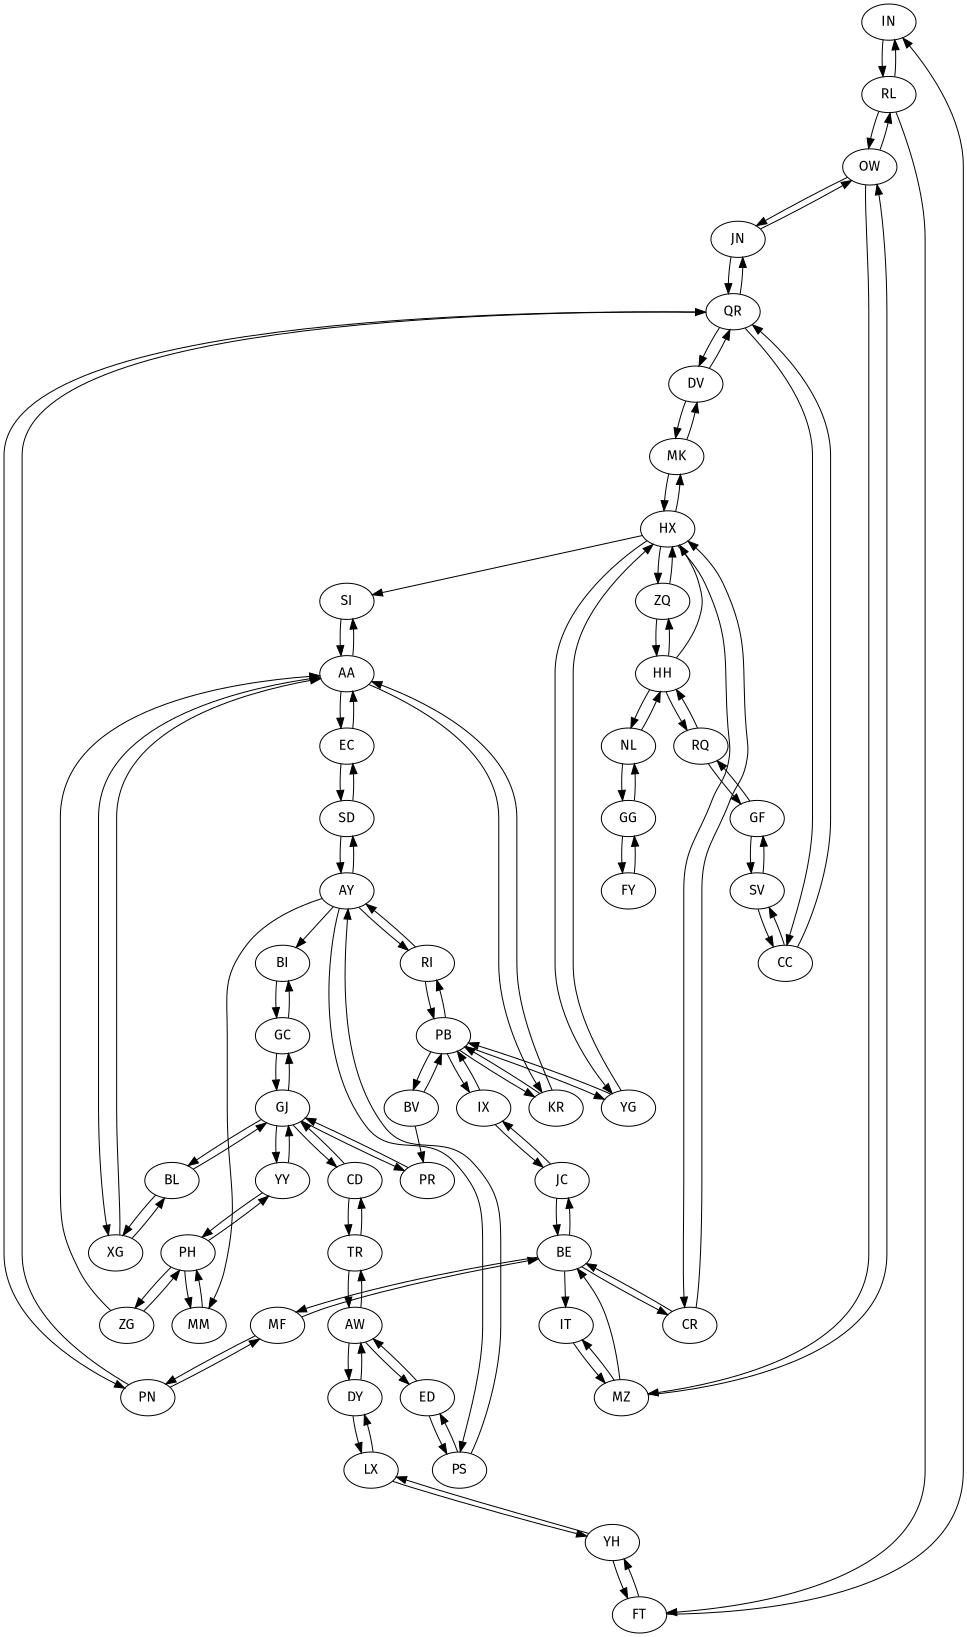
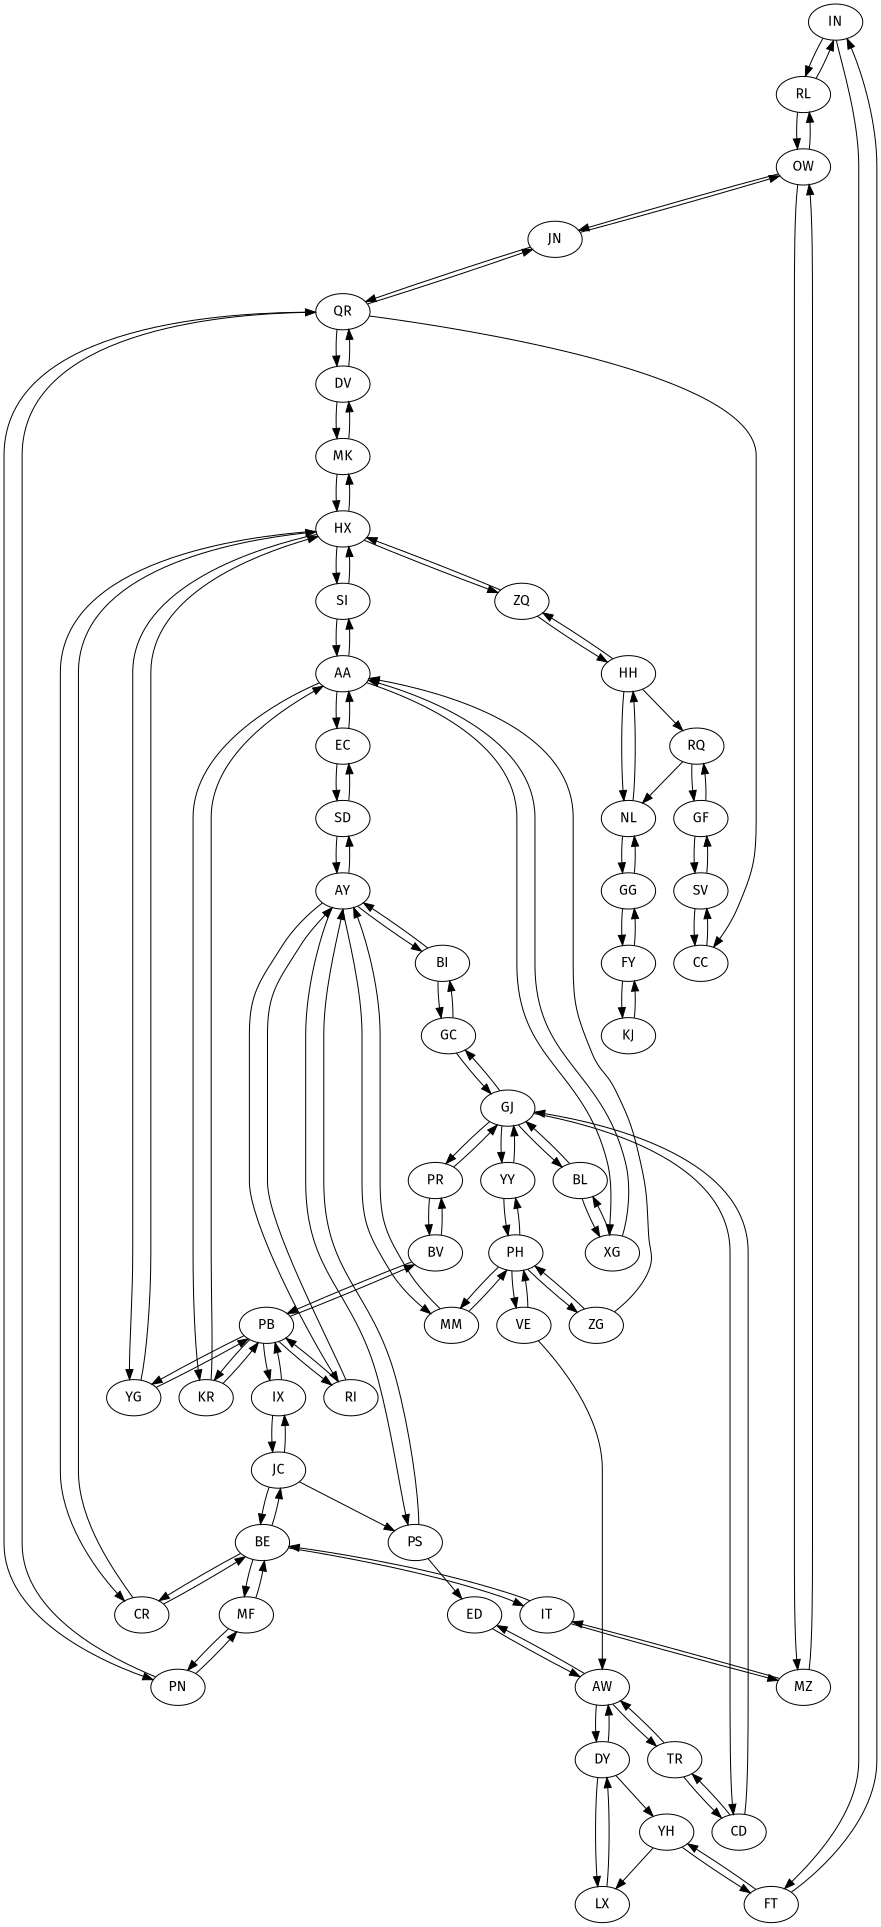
(702, 607) -> (350, 570)
(831, 631) -> none
(690, 713) -> (666, 779)
none -> (400, 928)
(925, 945) -> (859, 970)
none -> (628, 1036)
none -> (380, 1121)
none -> (429, 1212)
none -> (524, 1325)
(609, 1325) -> (416, 1569)
(435, 1431) -> (342, 1504)
(484, 1509) -> (631, 1792)
